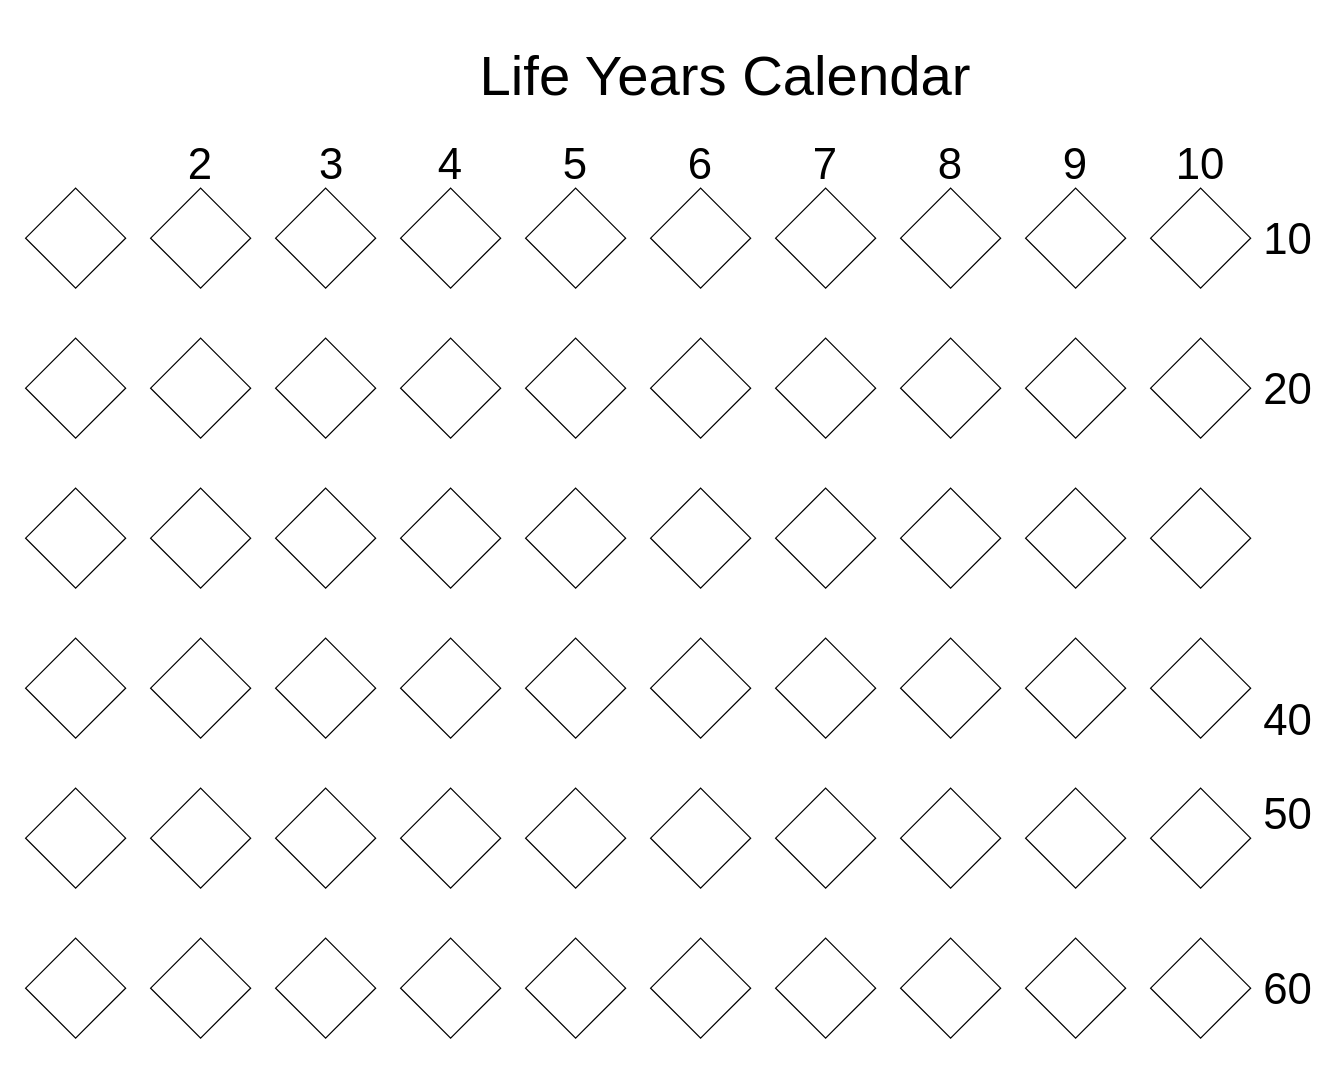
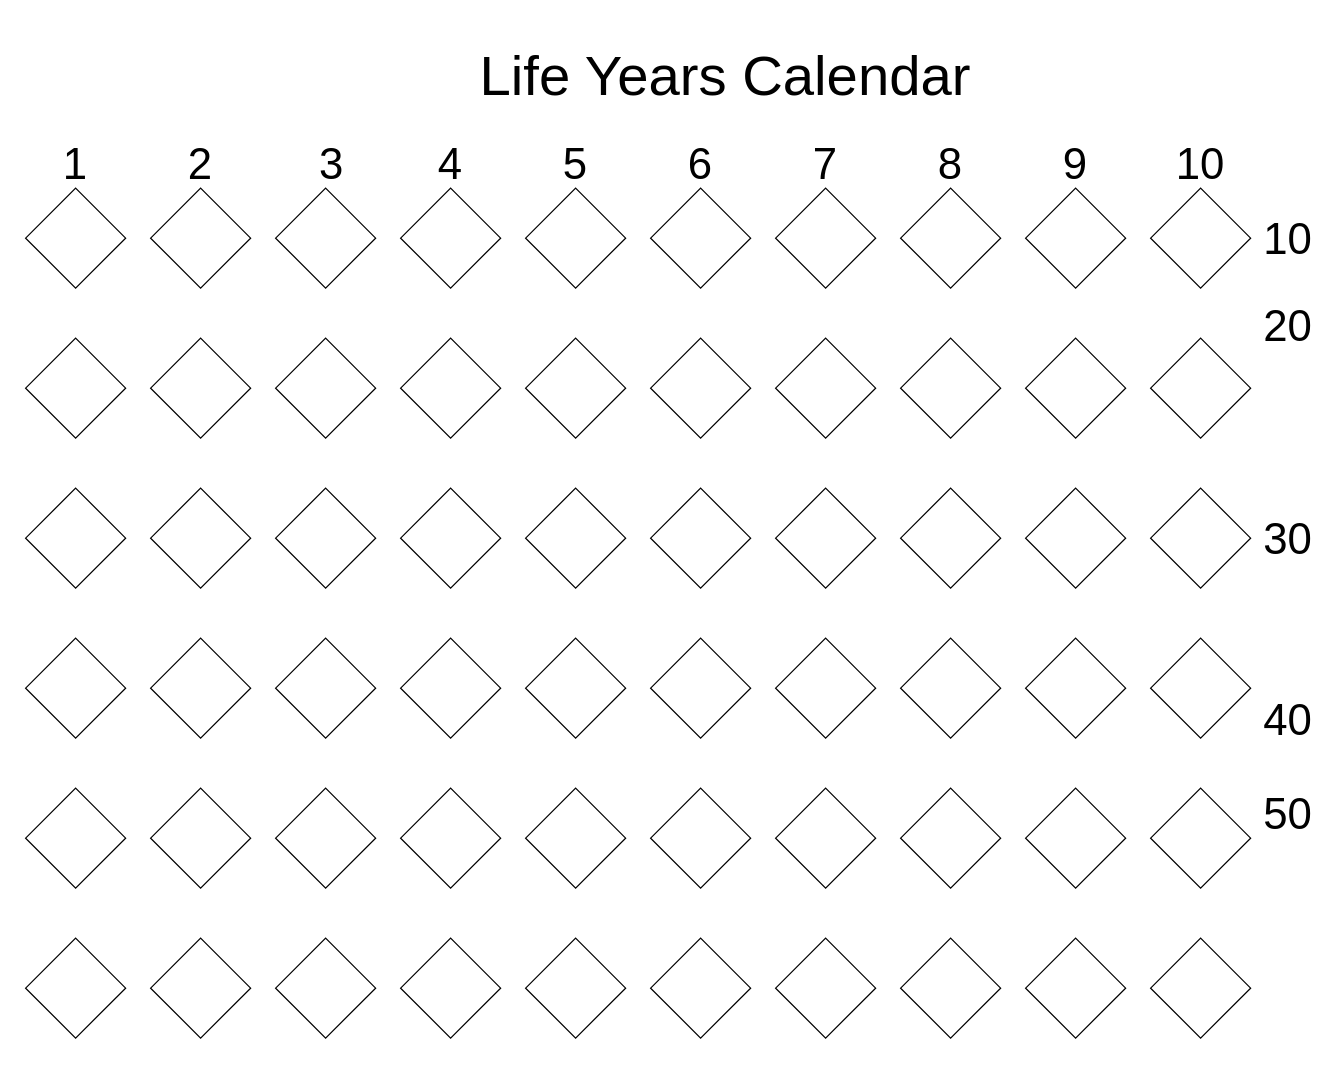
none -> (76, 163)
(1288, 388) -> (1288, 326)
none -> (1288, 538)
(1288, 988) -> none
